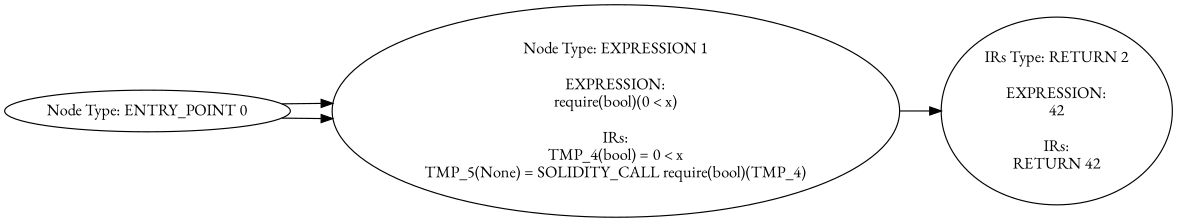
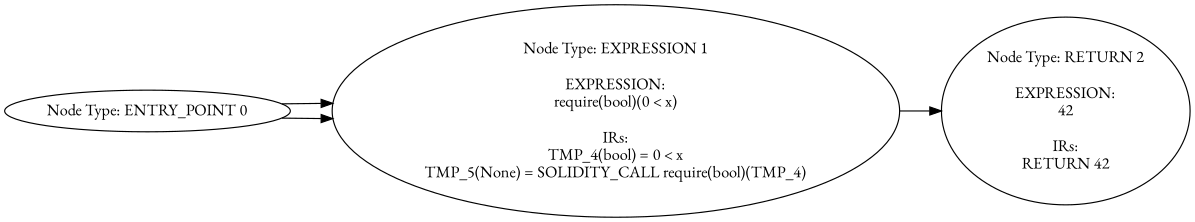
(1057, 111) -> (1066, 111)
